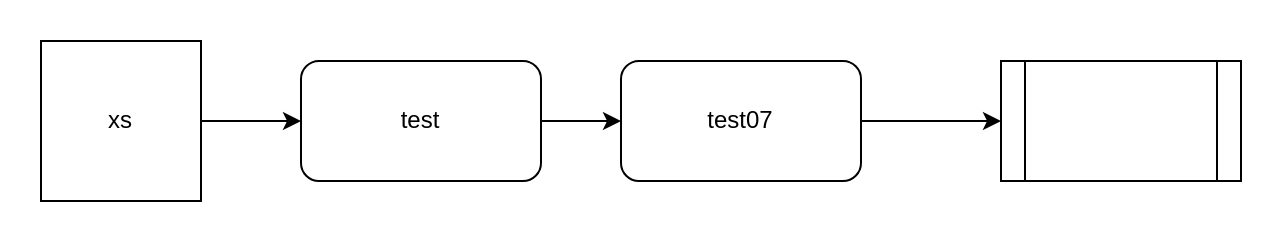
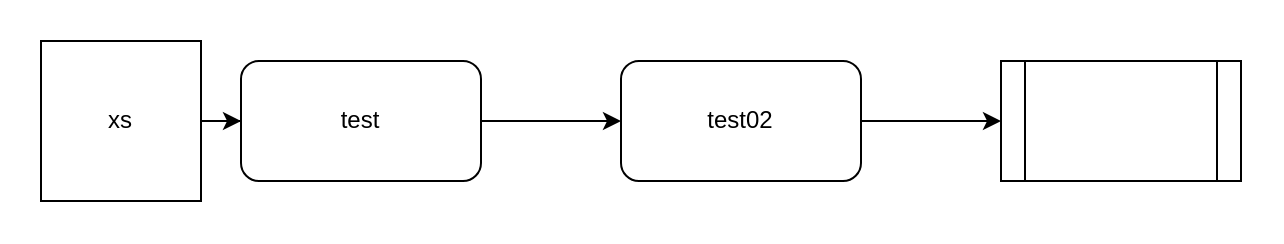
(421, 121) -> (361, 121)
(741, 121) -> (741, 121)
